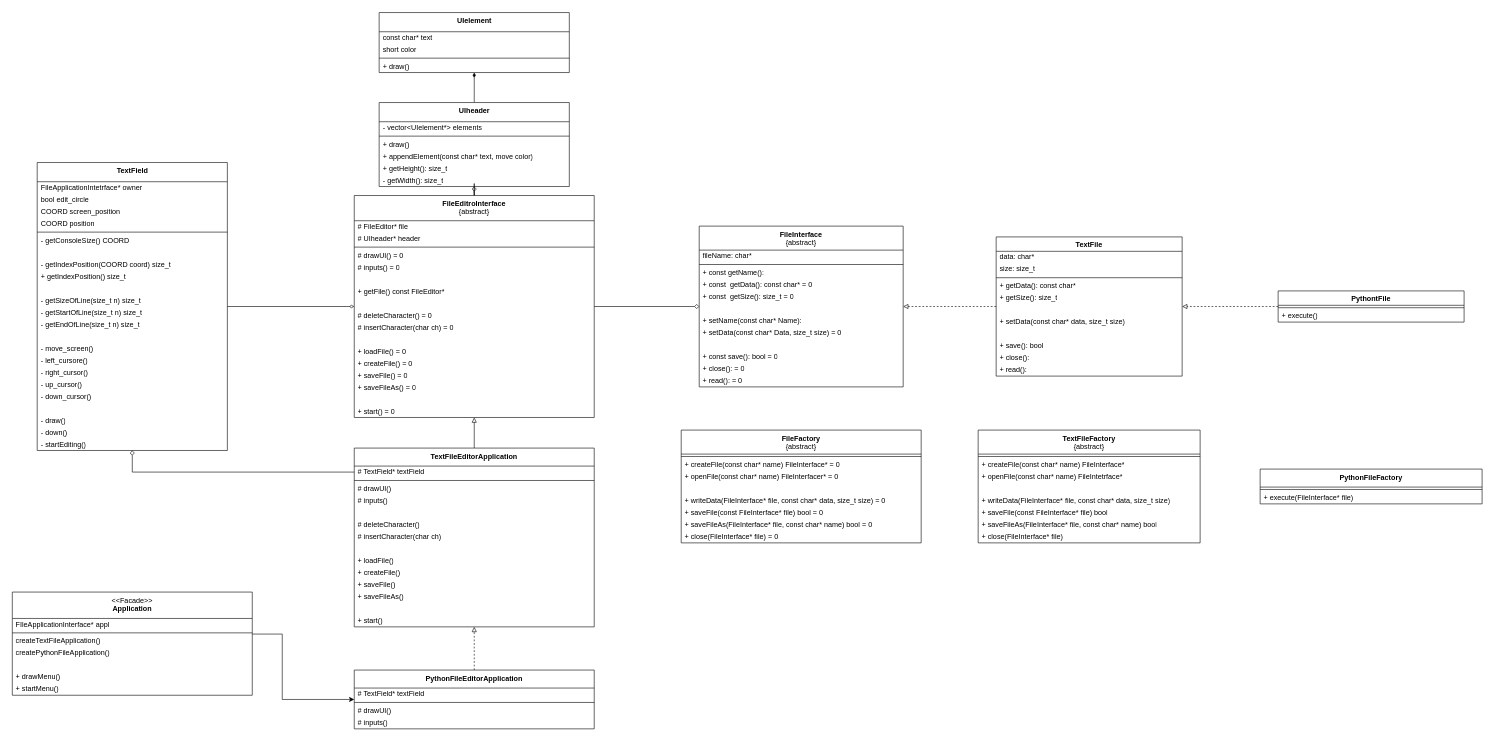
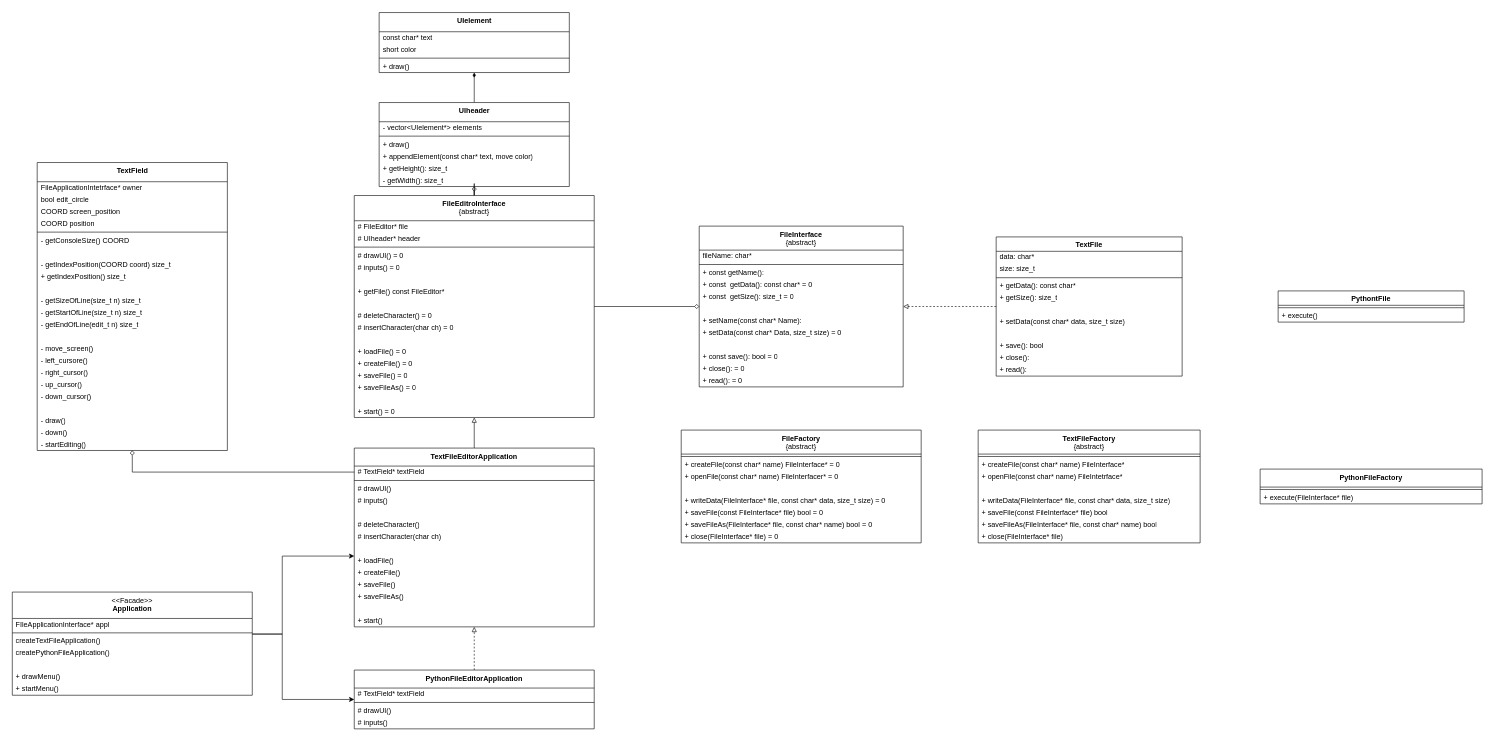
(289, 306) -> none
(1232, 306) -> none
(98, 324) -> (98, 324)
none -> (282, 556)
